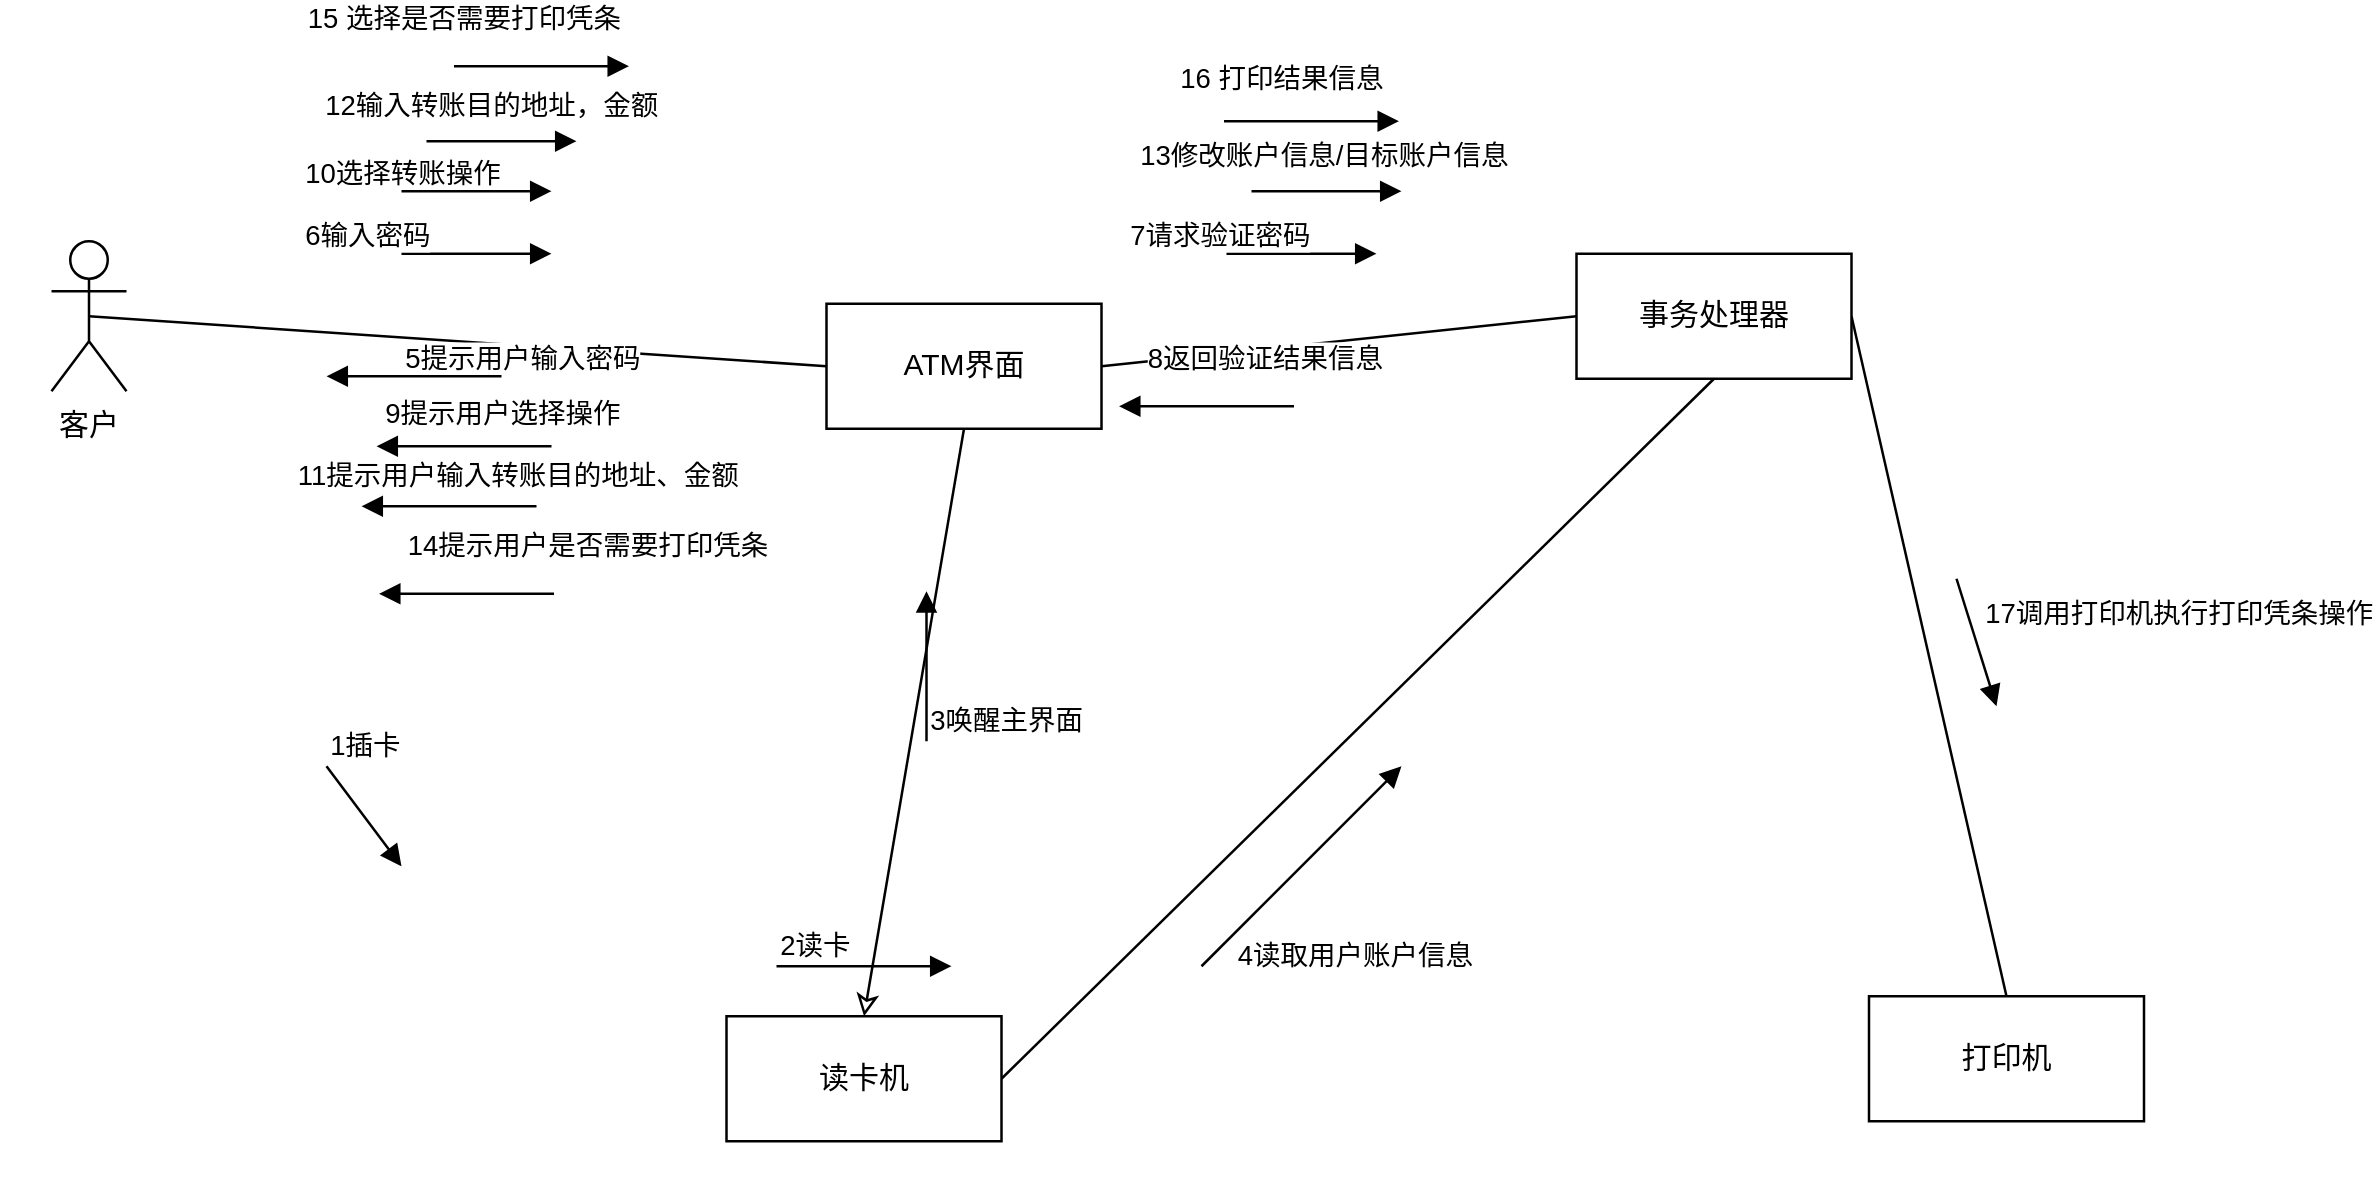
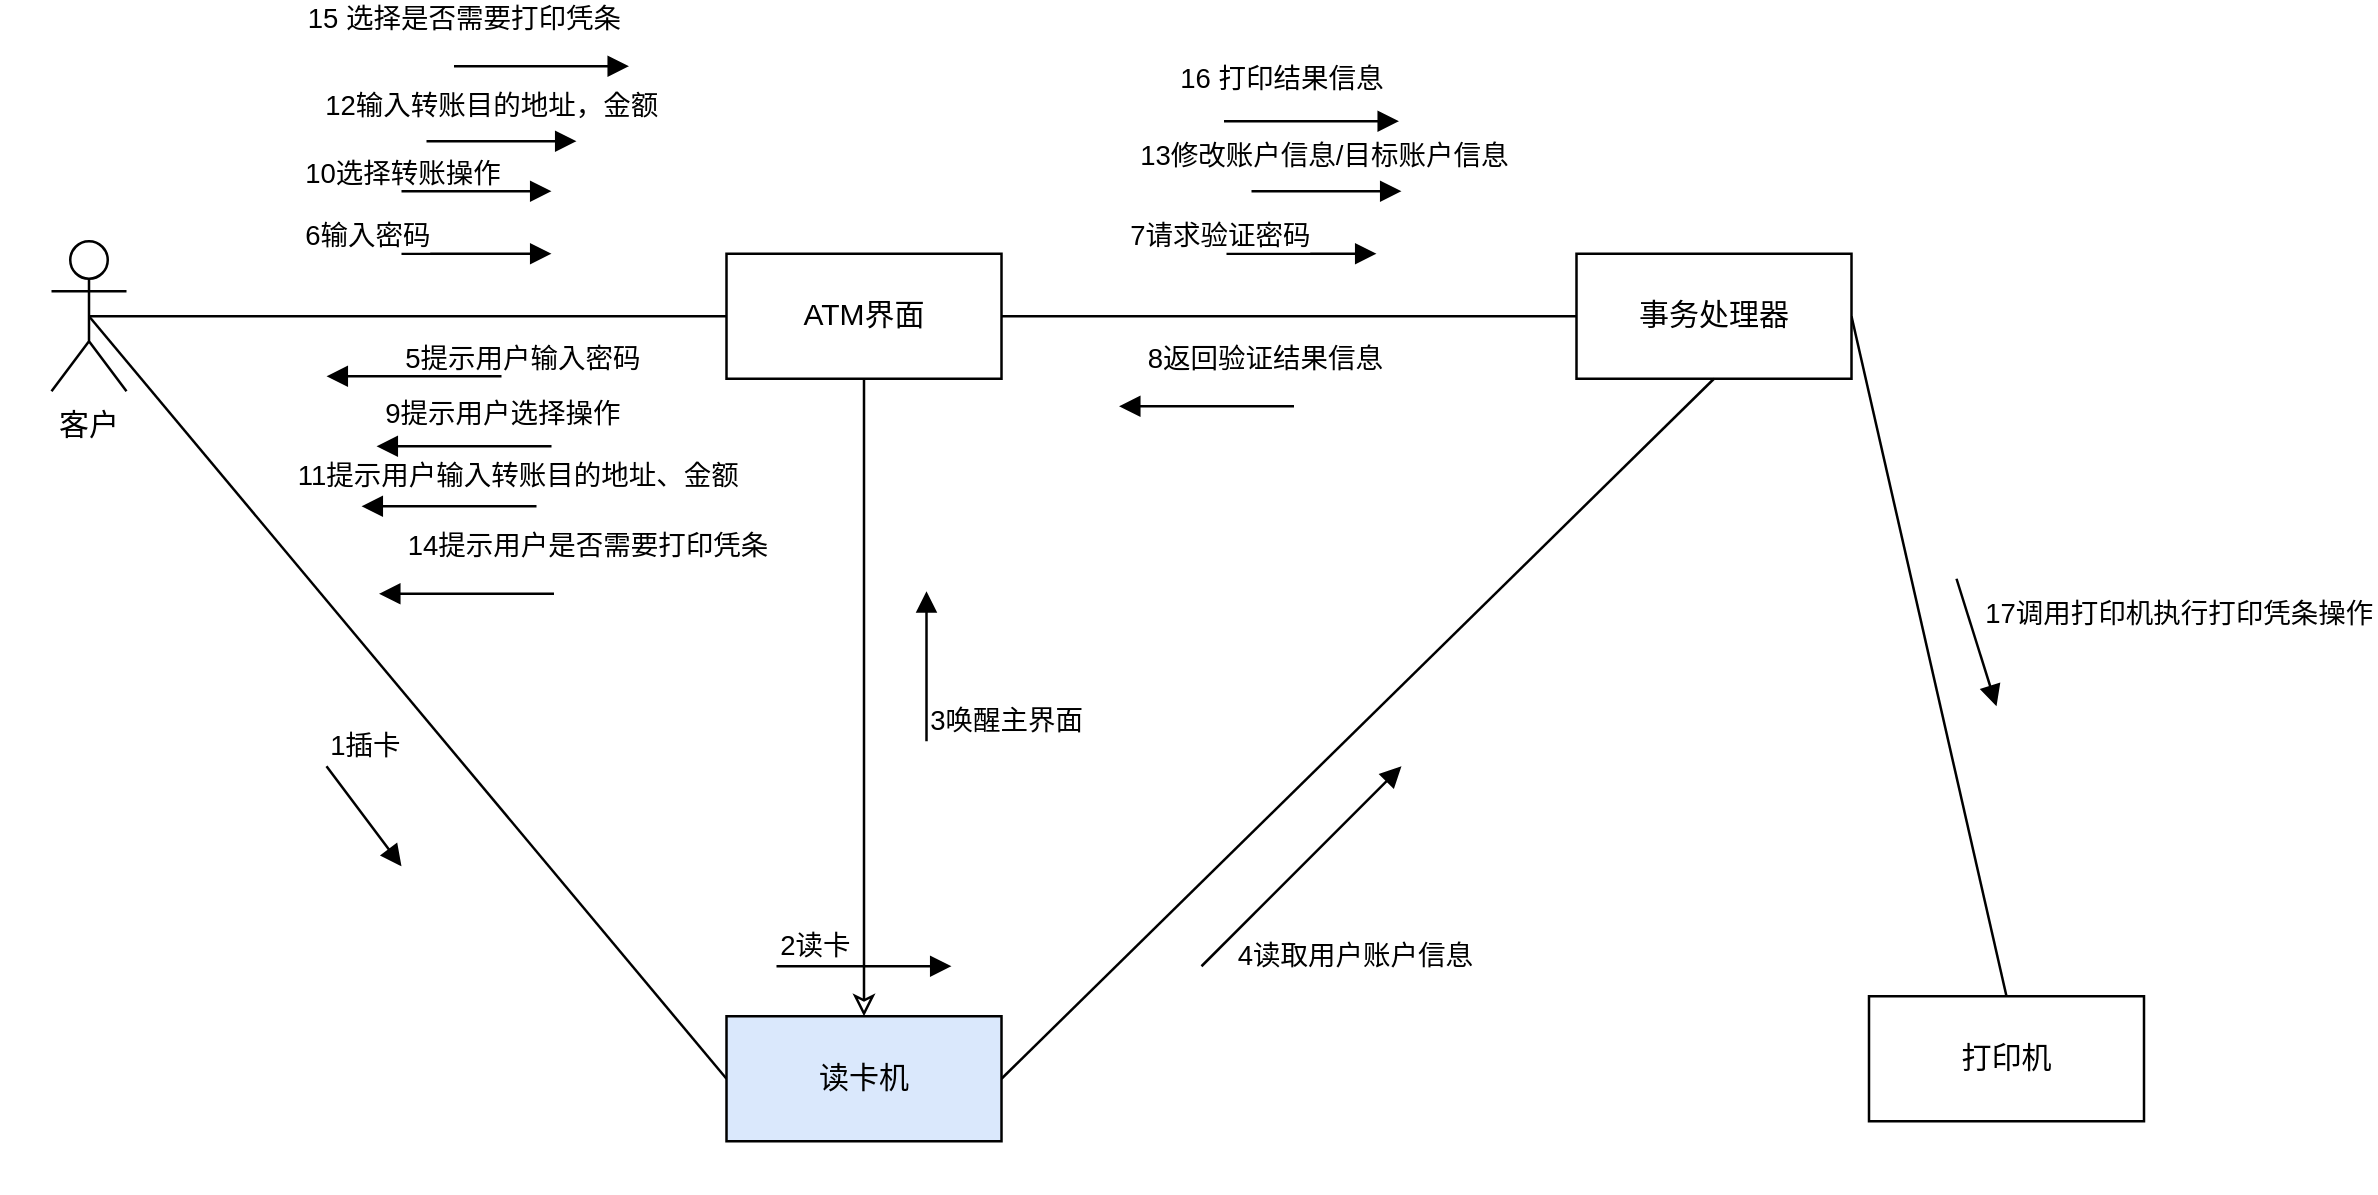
(964, 366) -> (864, 316)
none -> (409, 699)
(864, 1079) -> (864, 1079)
